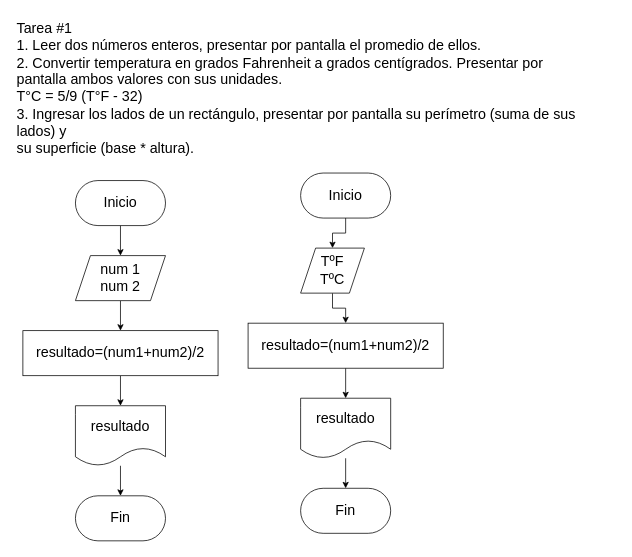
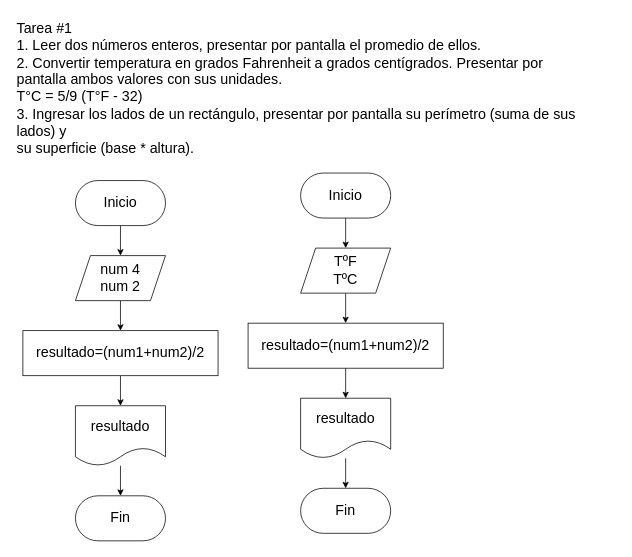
(332, 270) -> (345, 270)
(120, 278) -> (120, 278)
